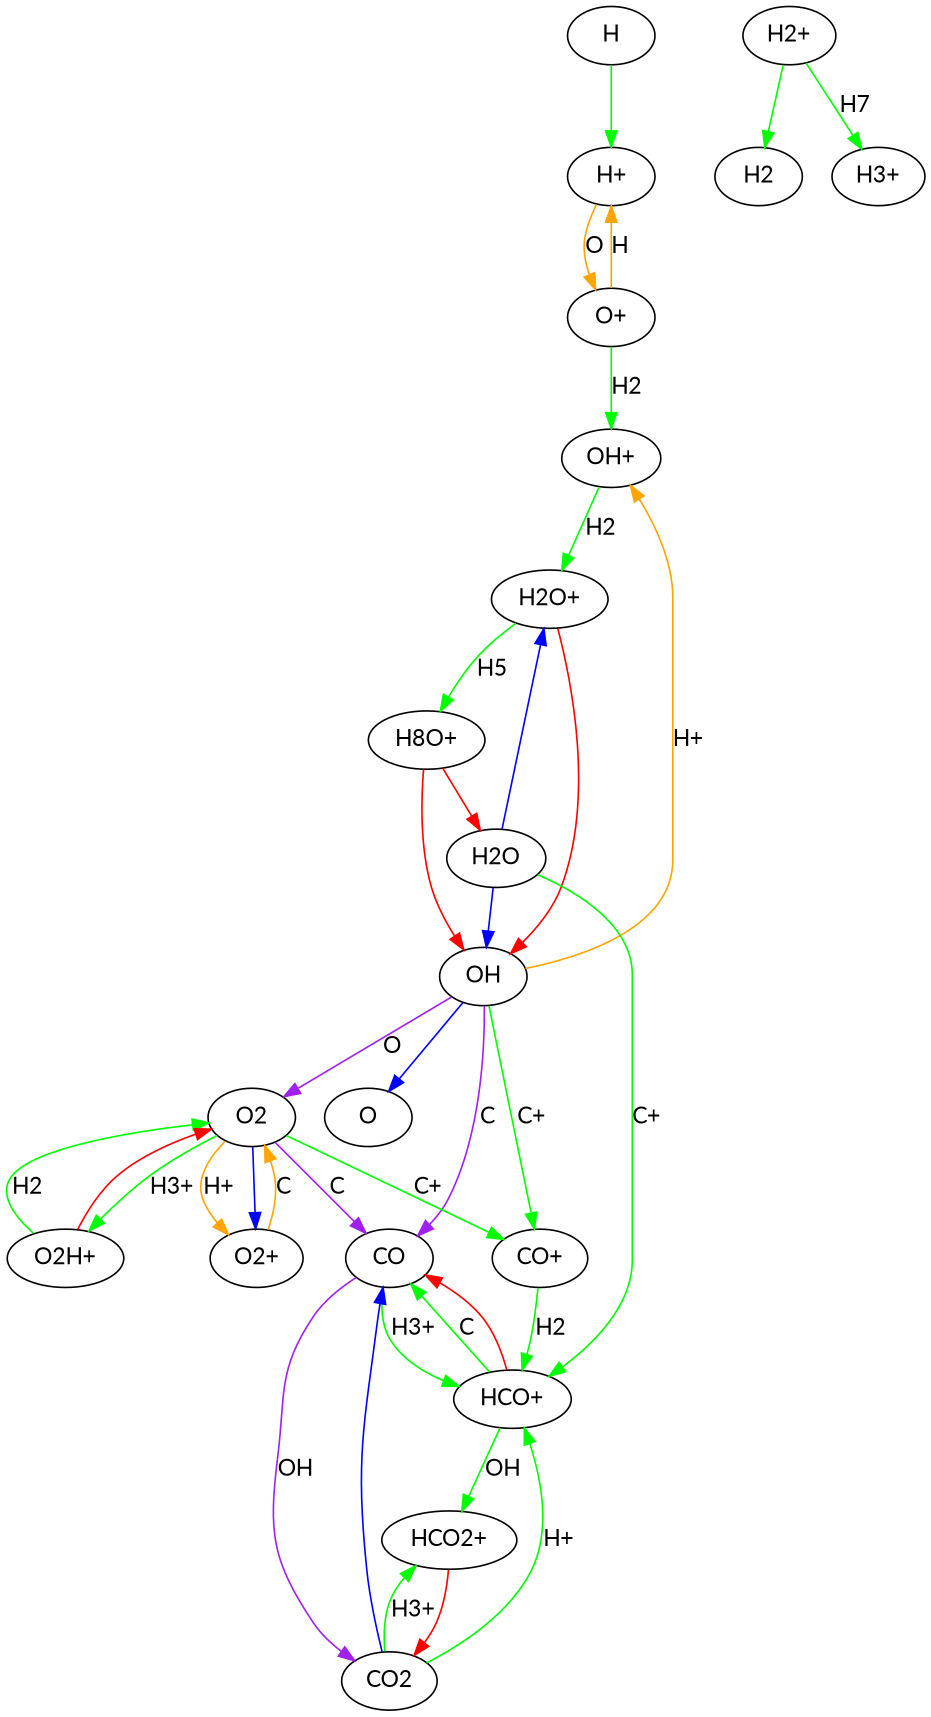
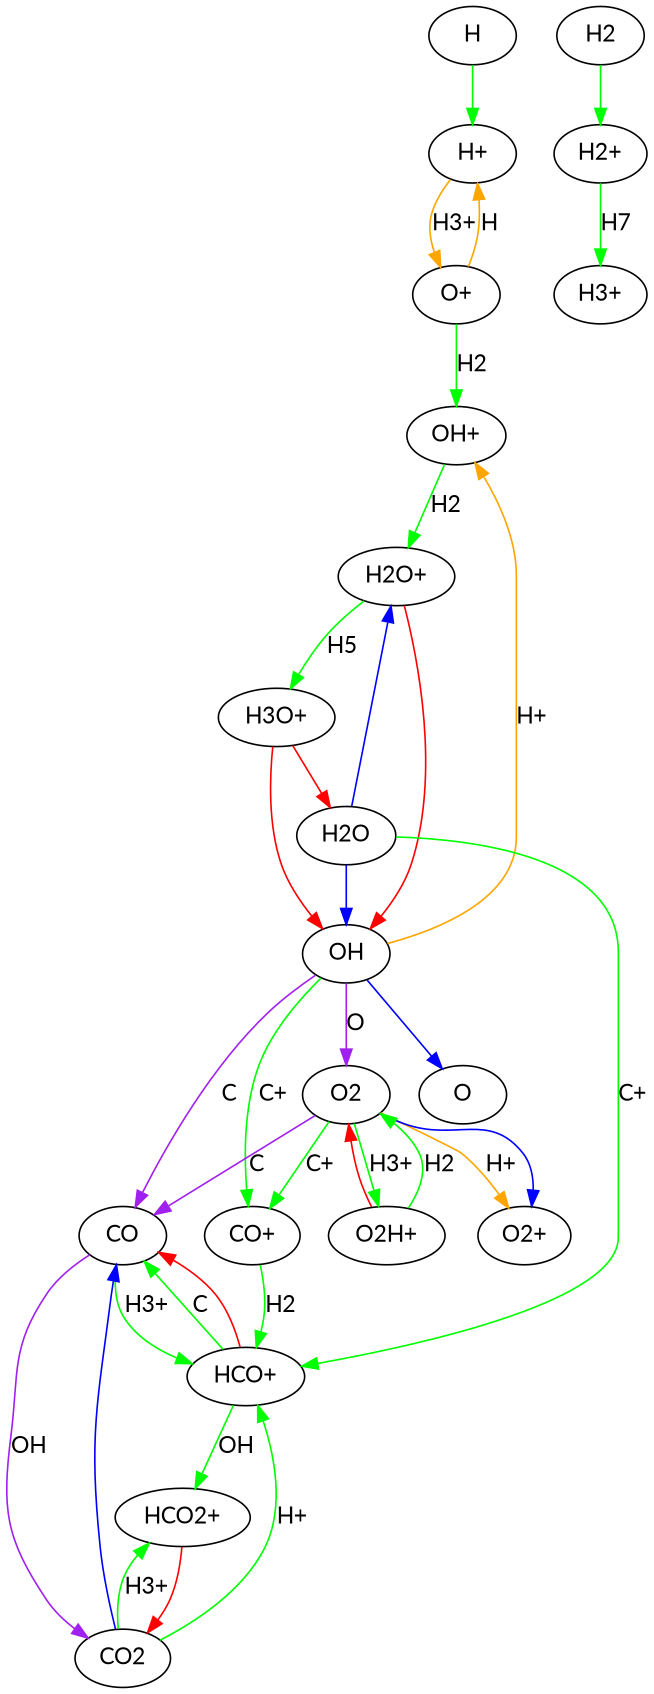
(776, 98) -> (601, 87)
(595, 247) -> (455, 224)
(427, 740) -> (277, 717)
(275, 1195) -> none
